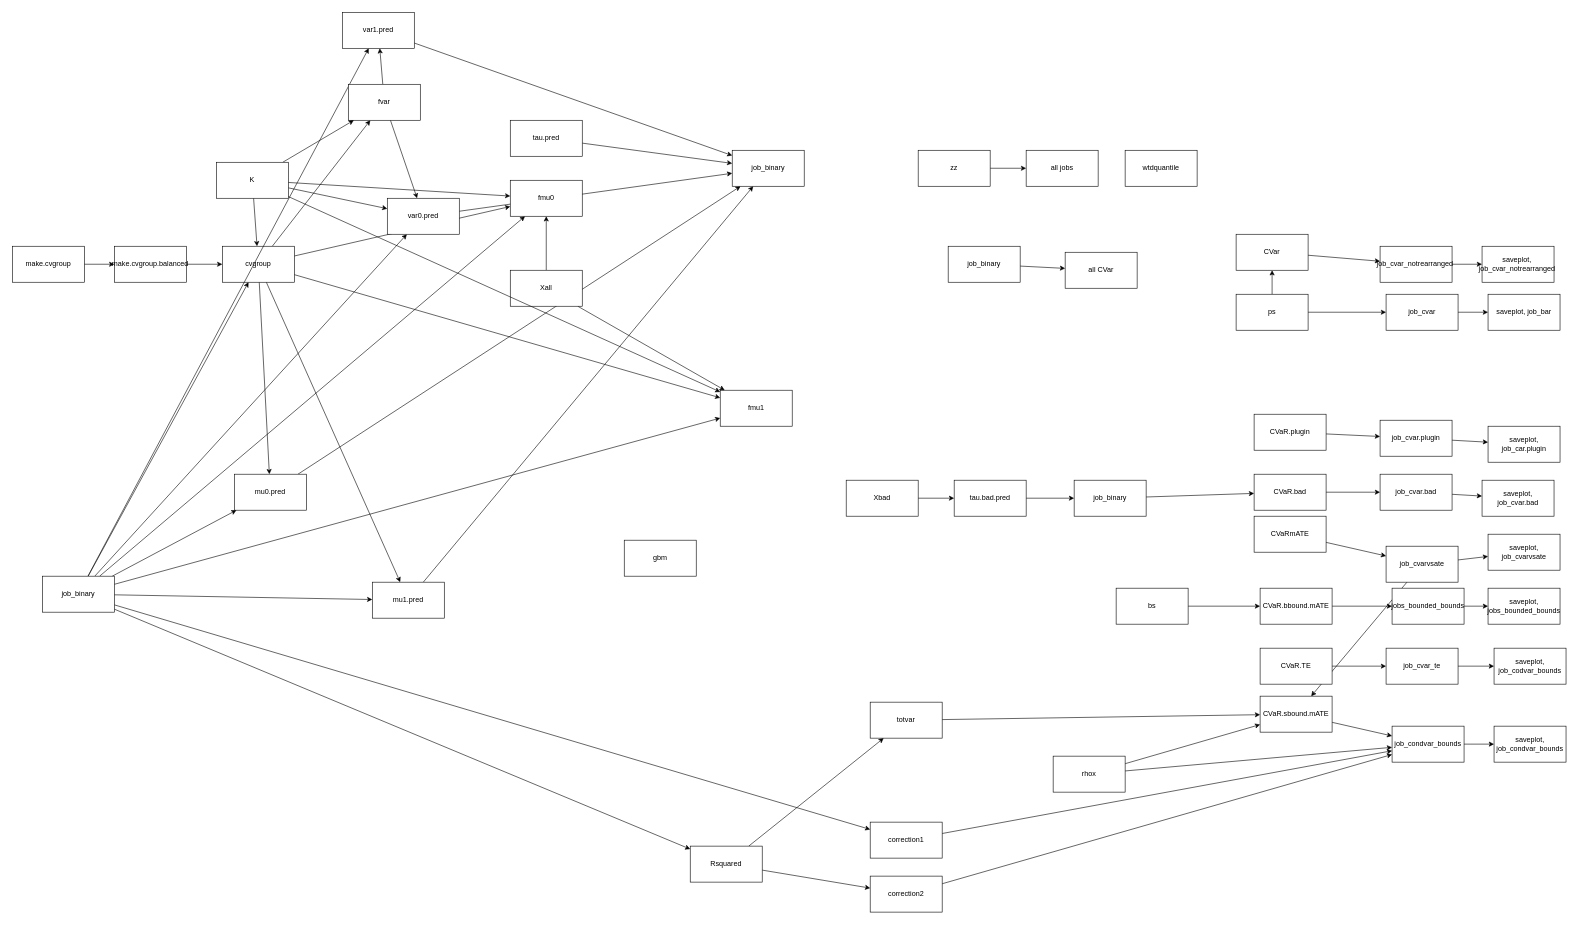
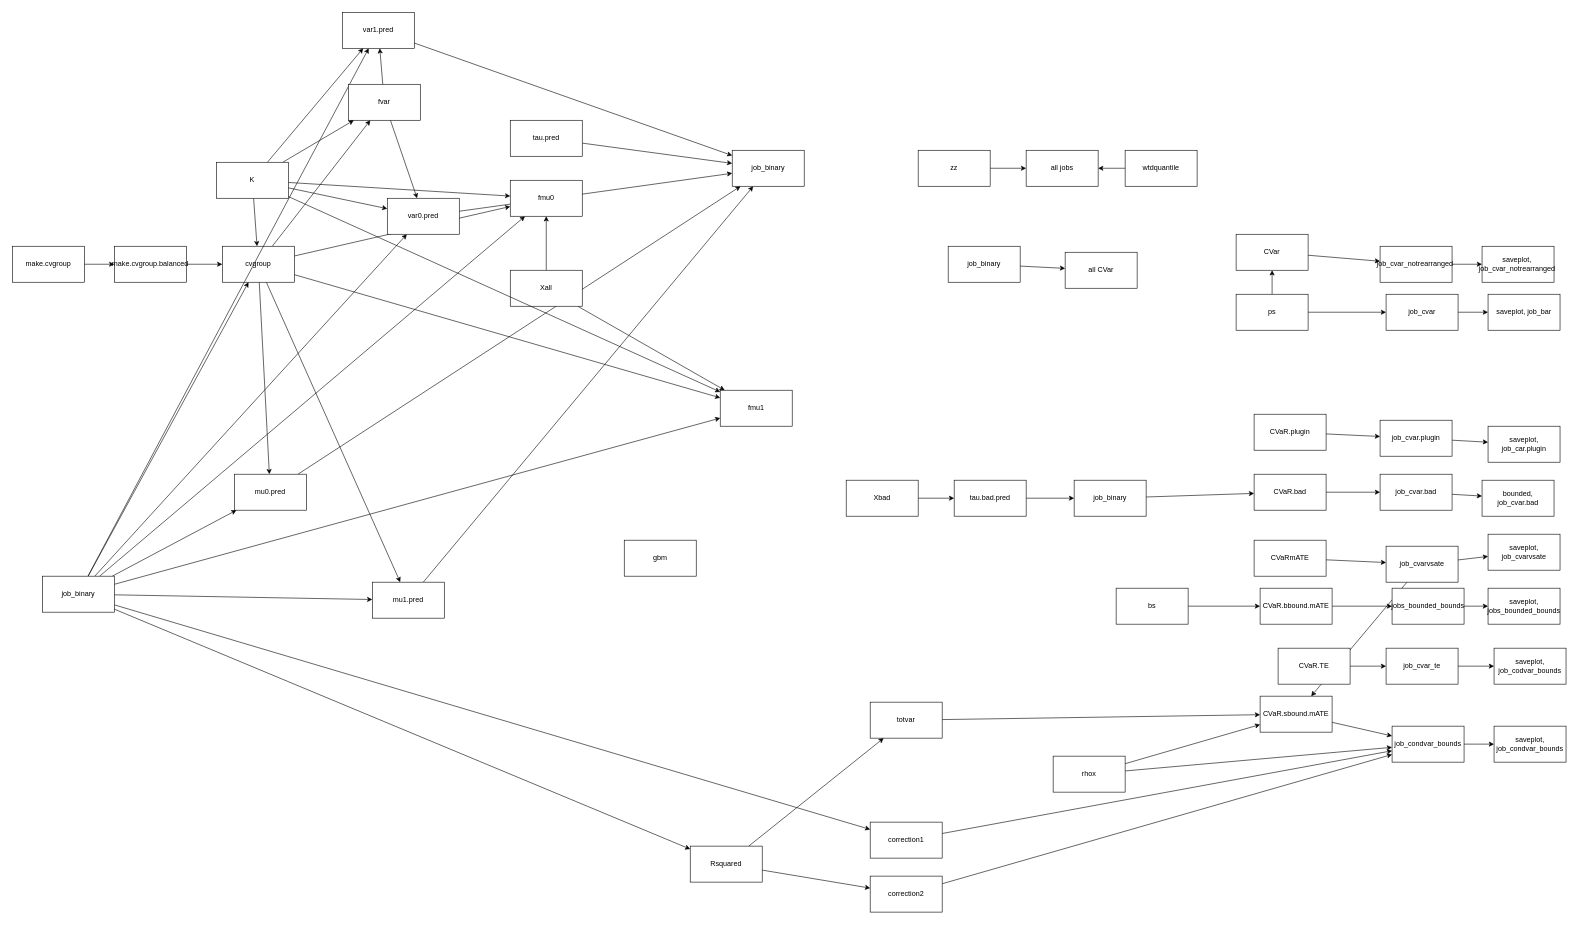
none -> (315, 106)
none -> (1103, 168)
(1518, 498) -> (1518, 498)
(1290, 534) -> (1290, 558)
(1296, 666) -> (1314, 666)
